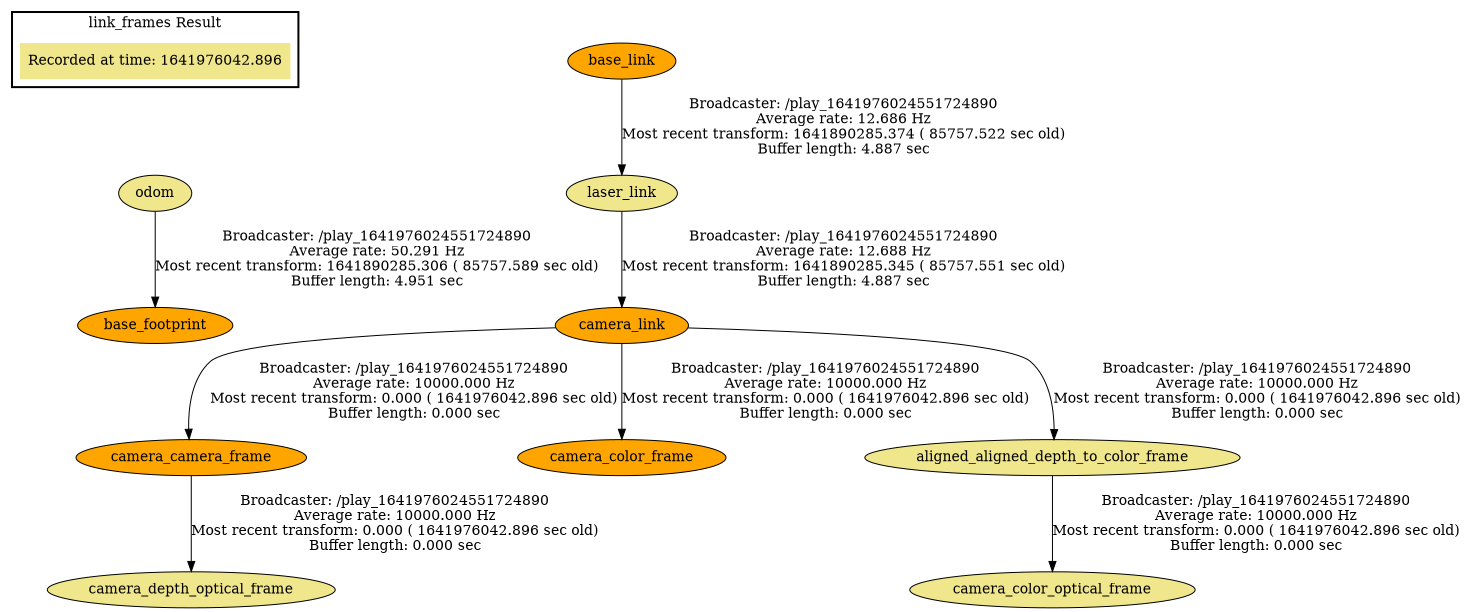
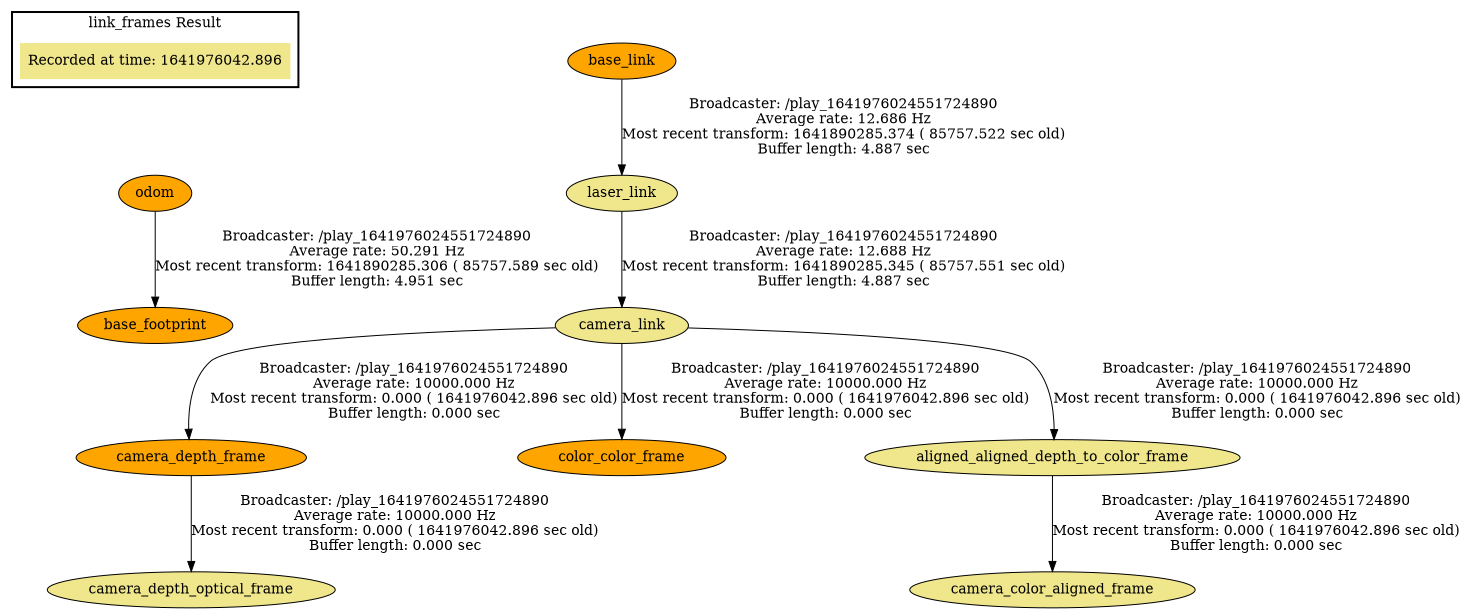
(155, 193) -> (155, 193)
(622, 325) -> (622, 325)
(191, 458) -> (191, 458)
(622, 458) -> (622, 458)
(1052, 590) -> (1052, 590)
